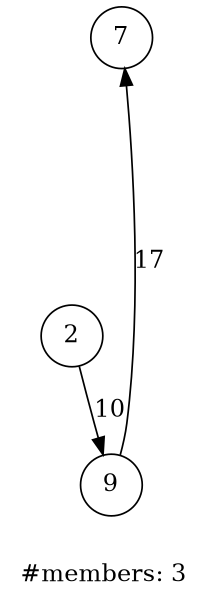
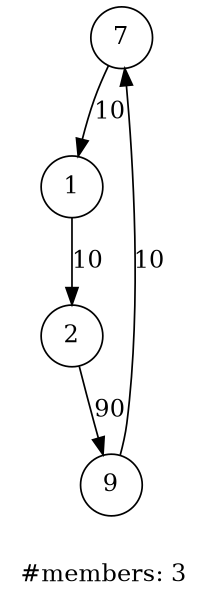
none -> (72, 187)
(150, 261) -> (150, 261)
(111, 410) -> (111, 410)
